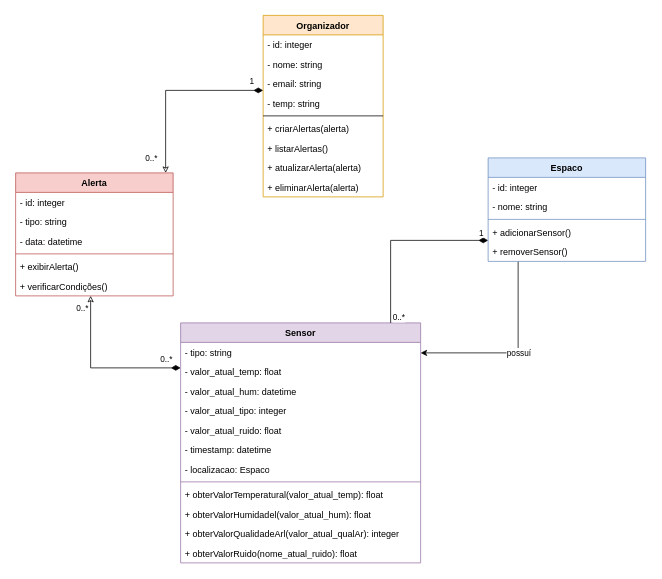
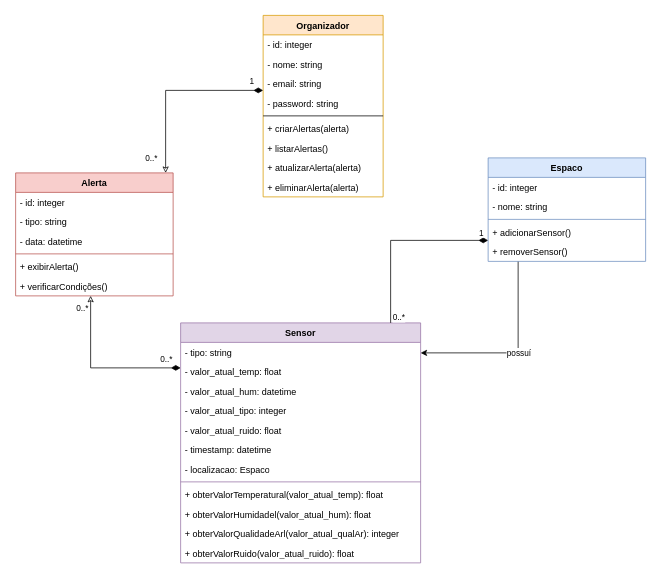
(298, 104) -> (308, 104)
(281, 554) -> (283, 554)
